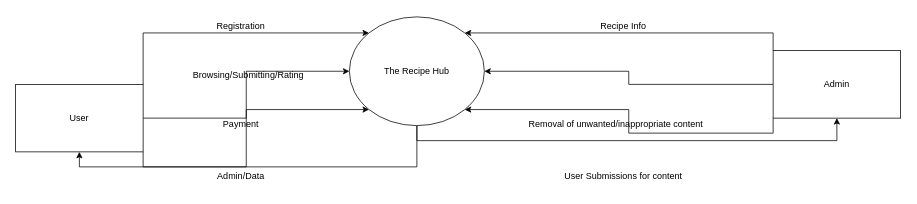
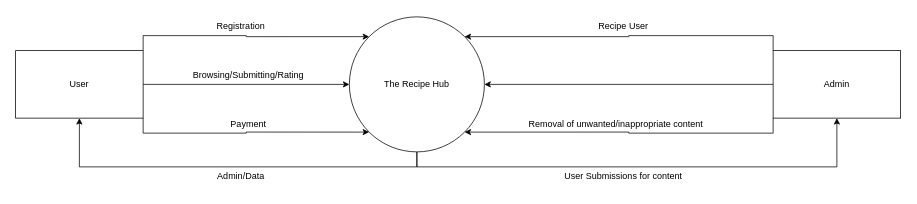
(623, 27) -> (623, 27)
(417, 71) -> (417, 84)
(79, 118) -> (79, 84)
(240, 124) -> (248, 124)
